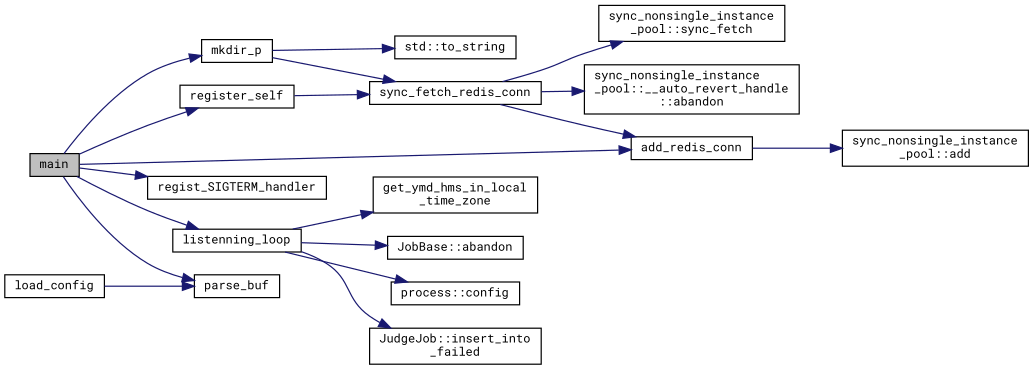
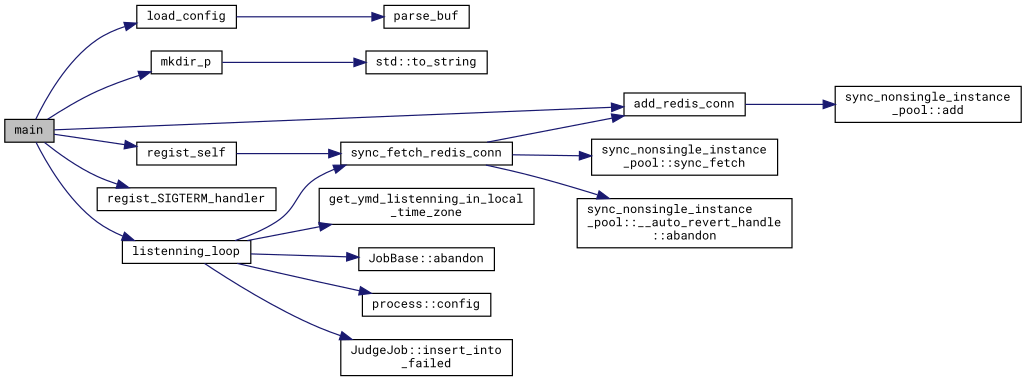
(328, 68) -> (289, 211)
(237, 97) -> (187, 154)
(455, 195) -> (427, 206)
(115, 238) -> (71, 64)
